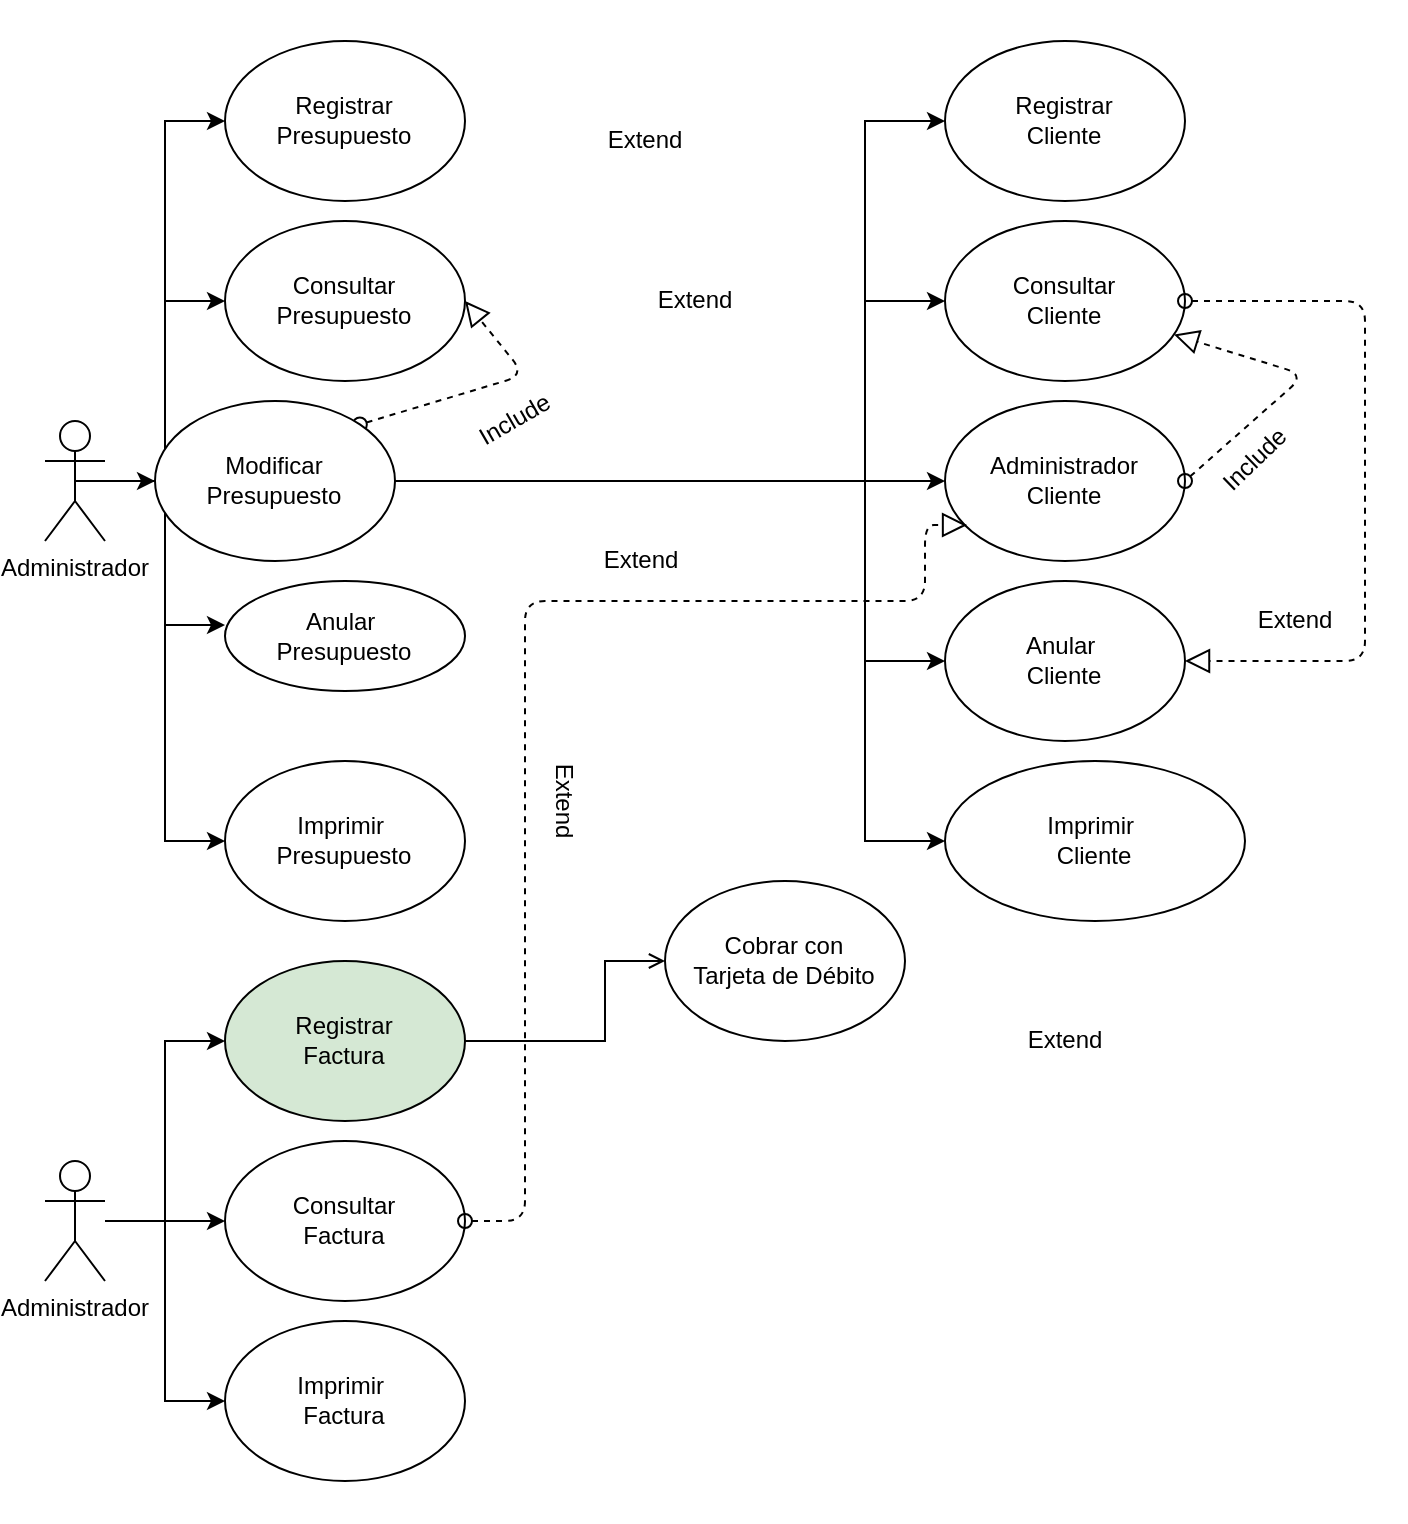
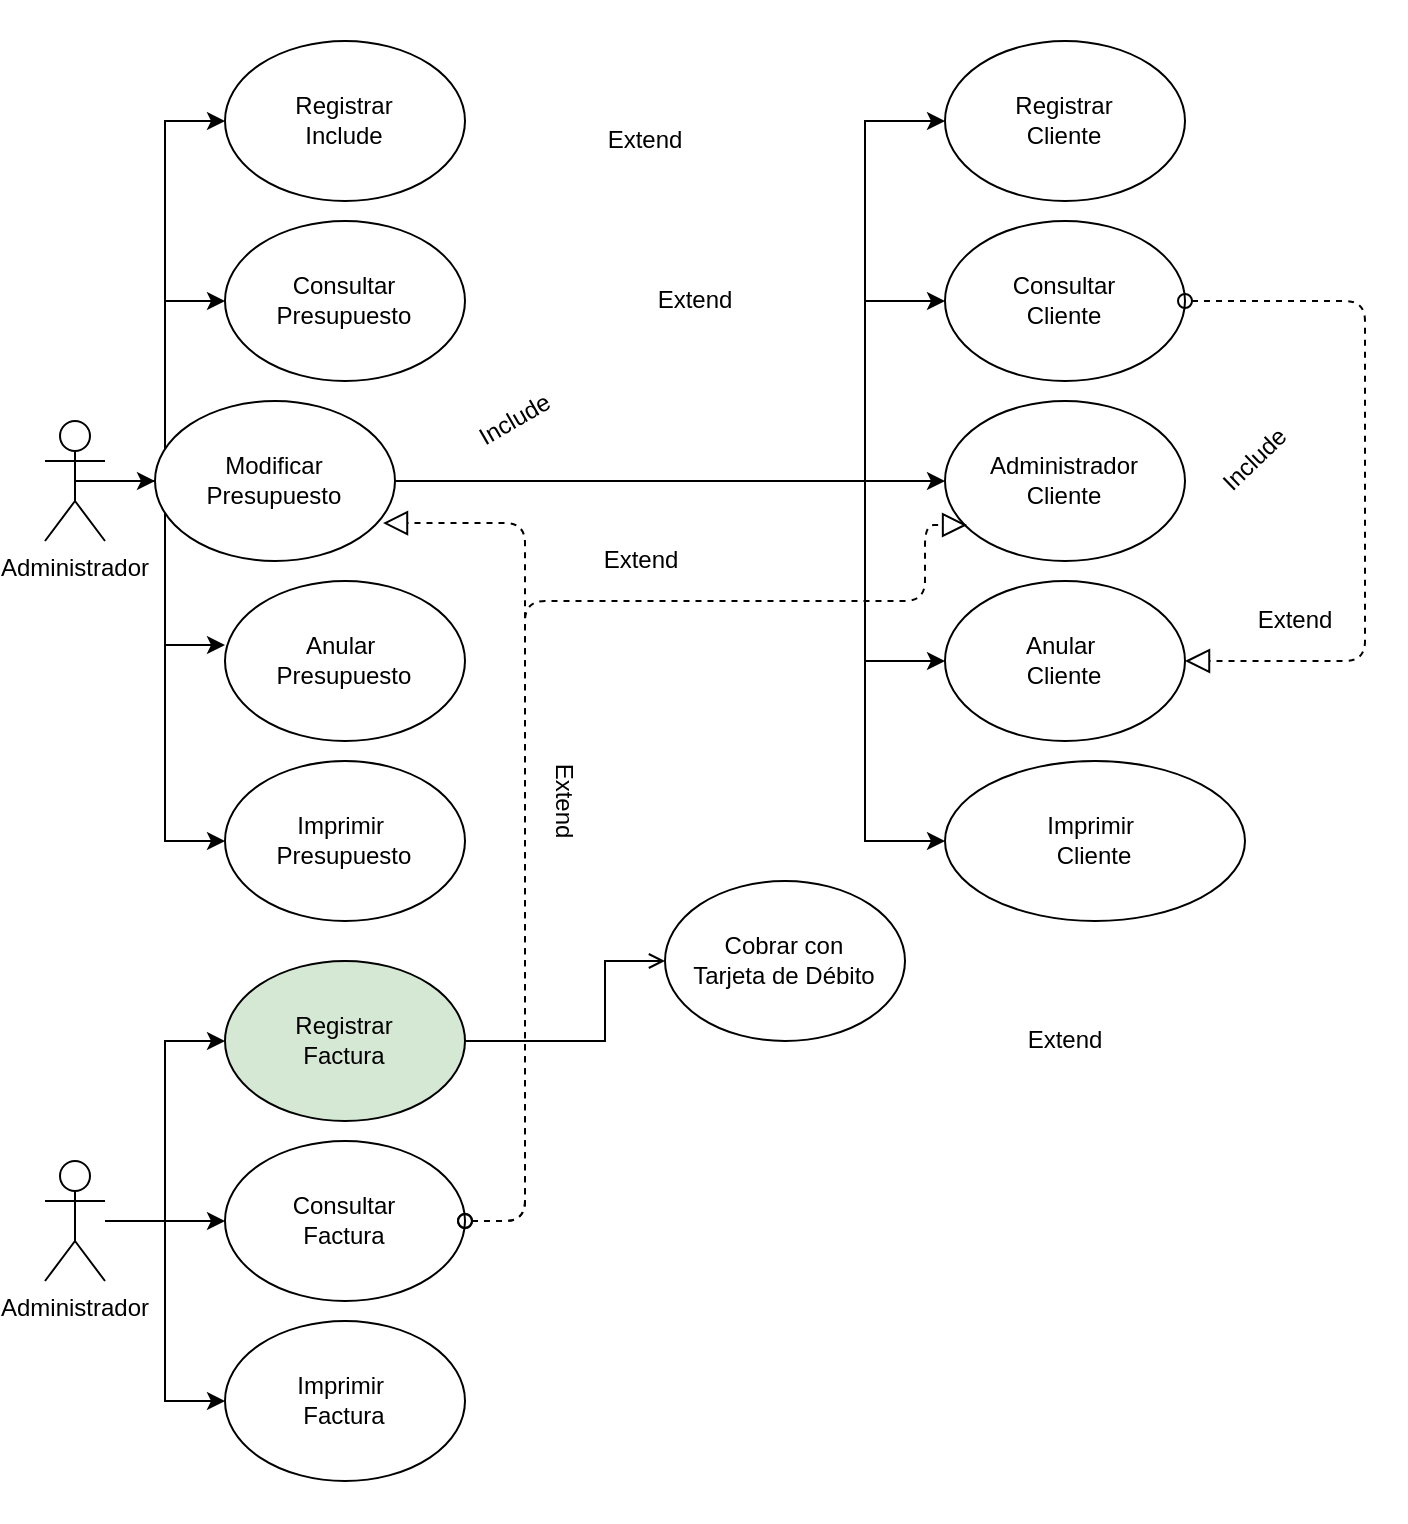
(345, 121) -> (345, 121)
(472, 391) -> none
(1283, 395) -> none
none -> (502, 523)
(345, 636) -> (345, 661)
